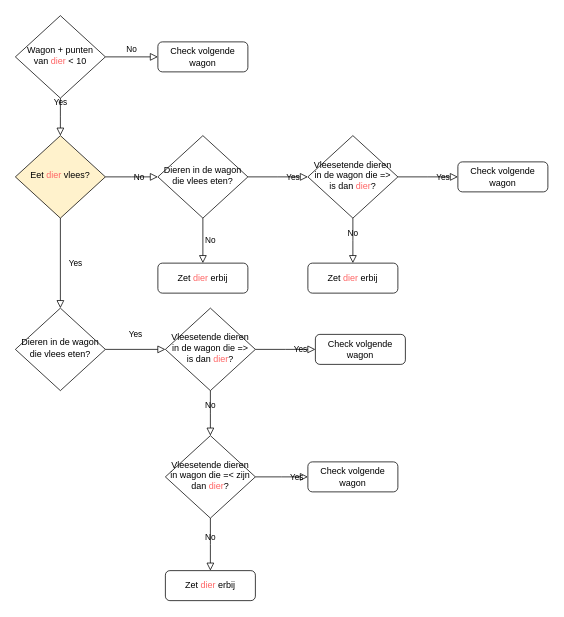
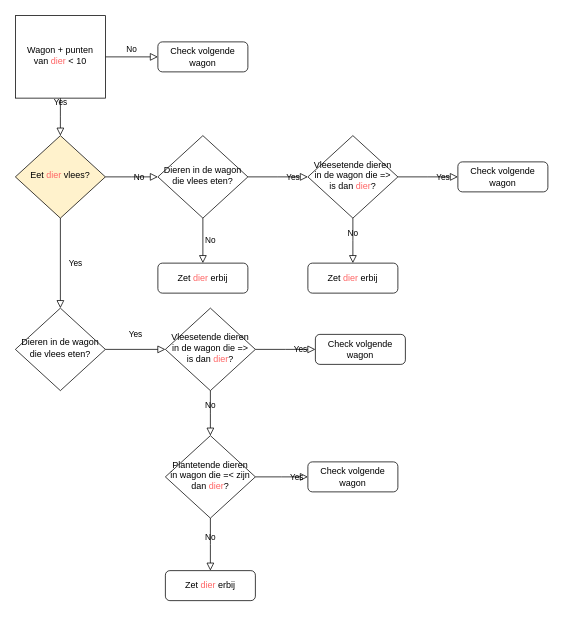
(60, 57) -> (60, 57)
(210, 475) -> (210, 475)
